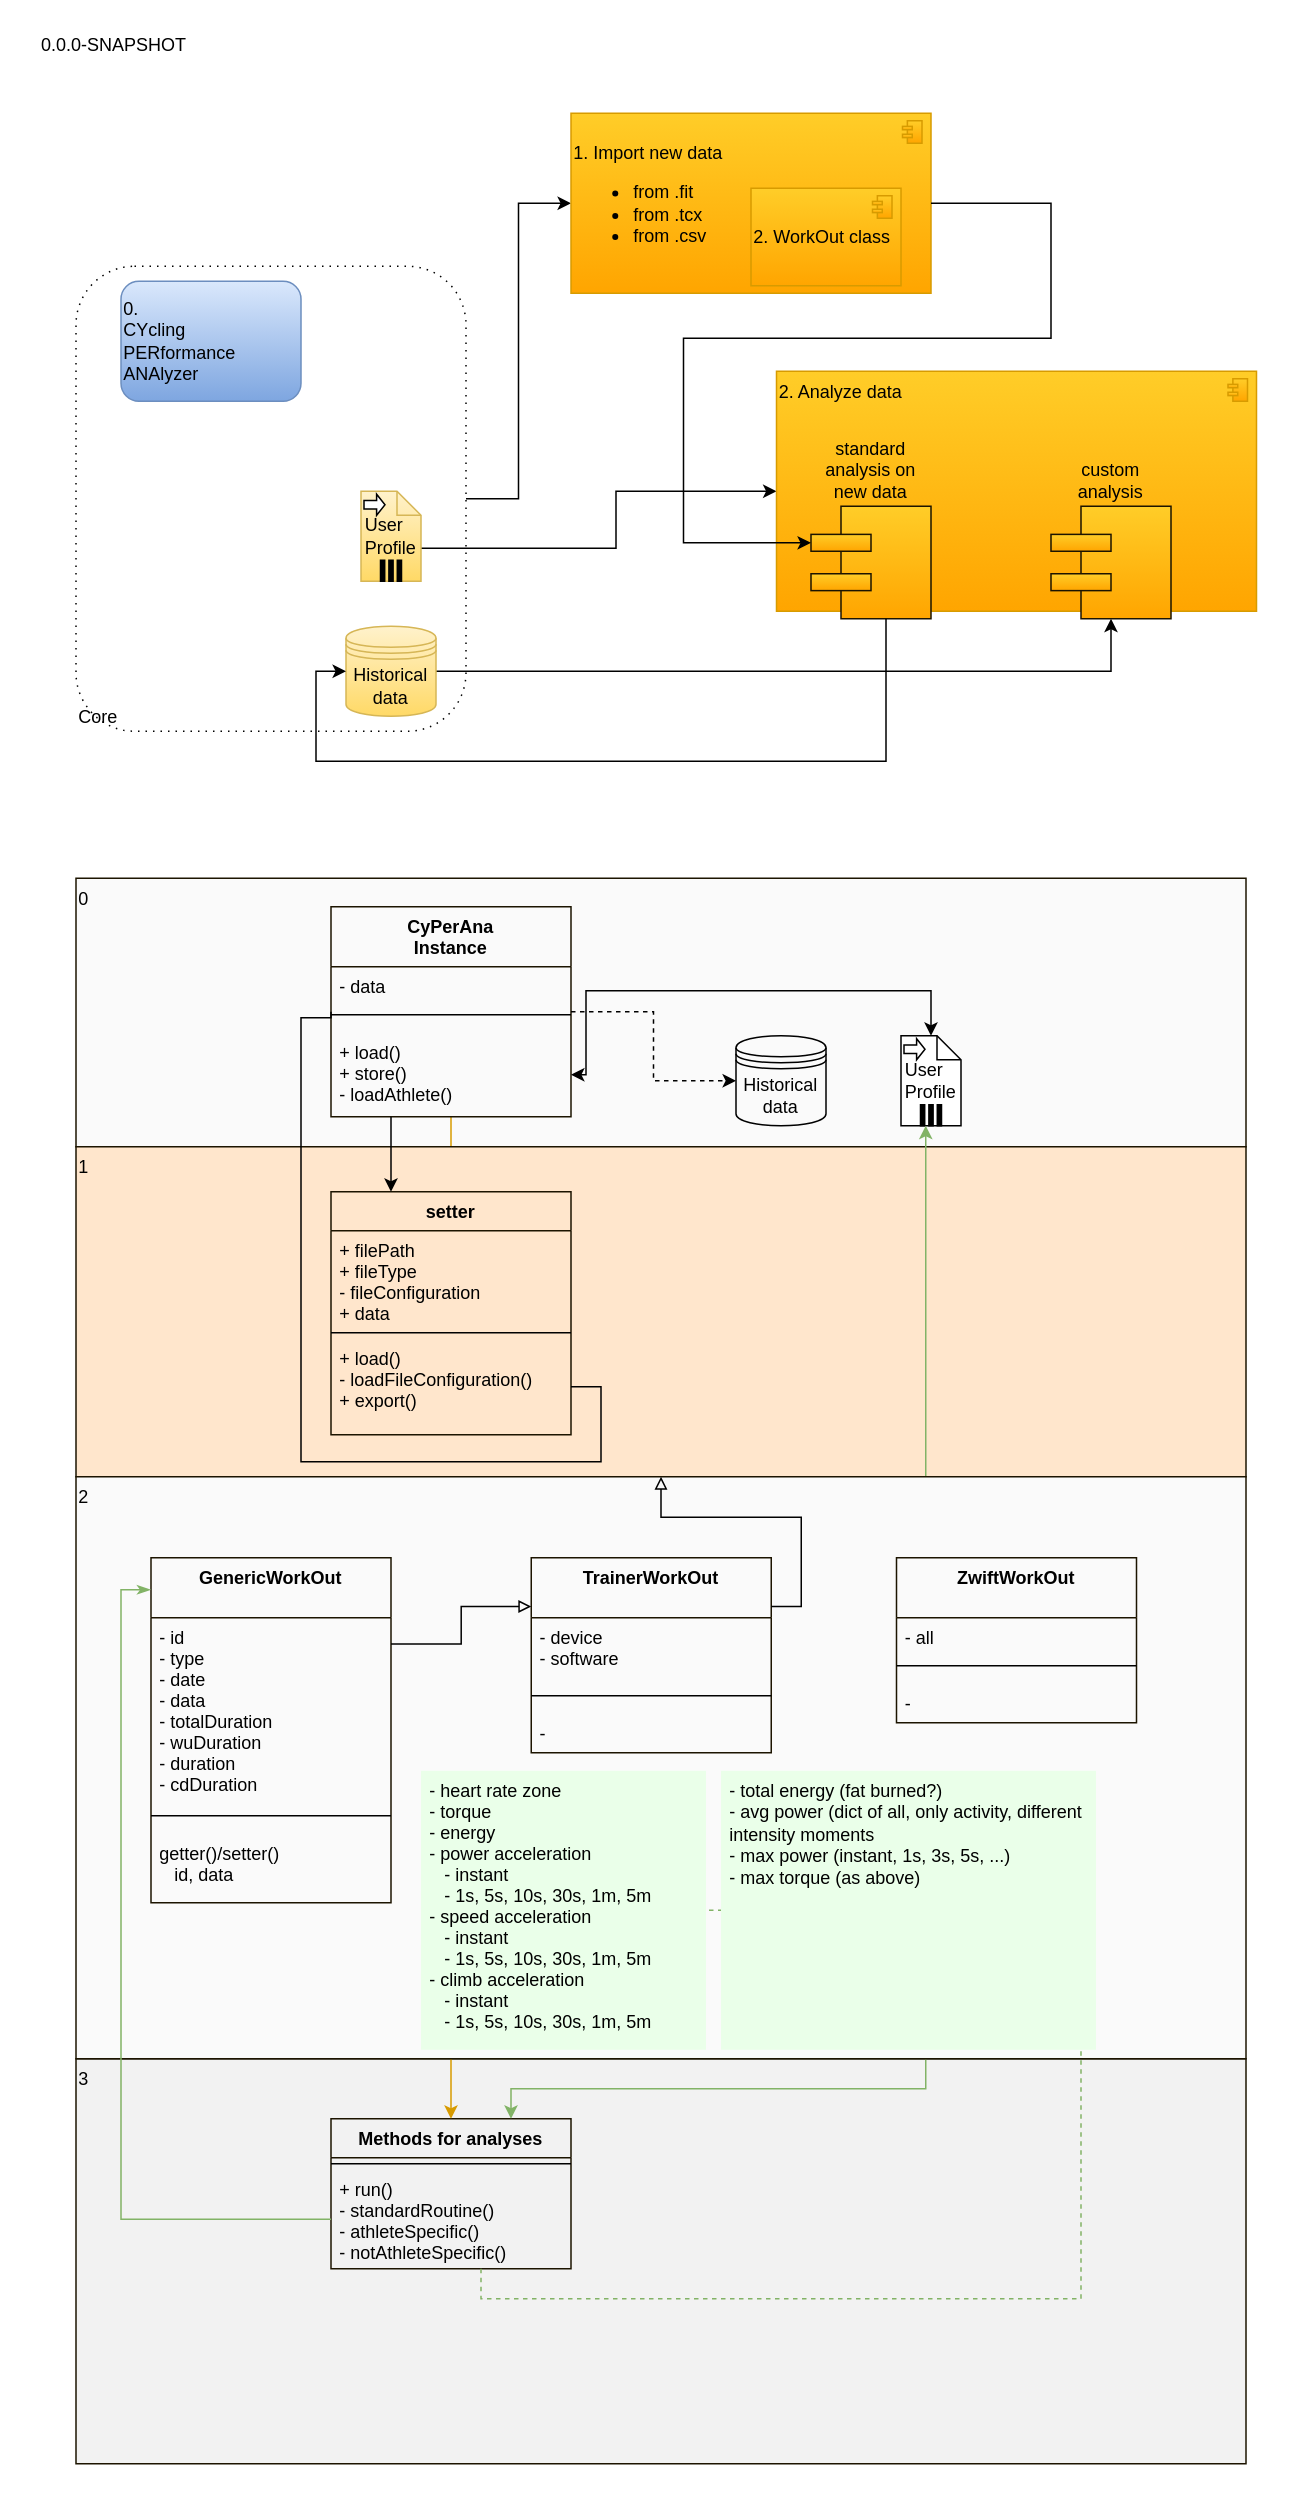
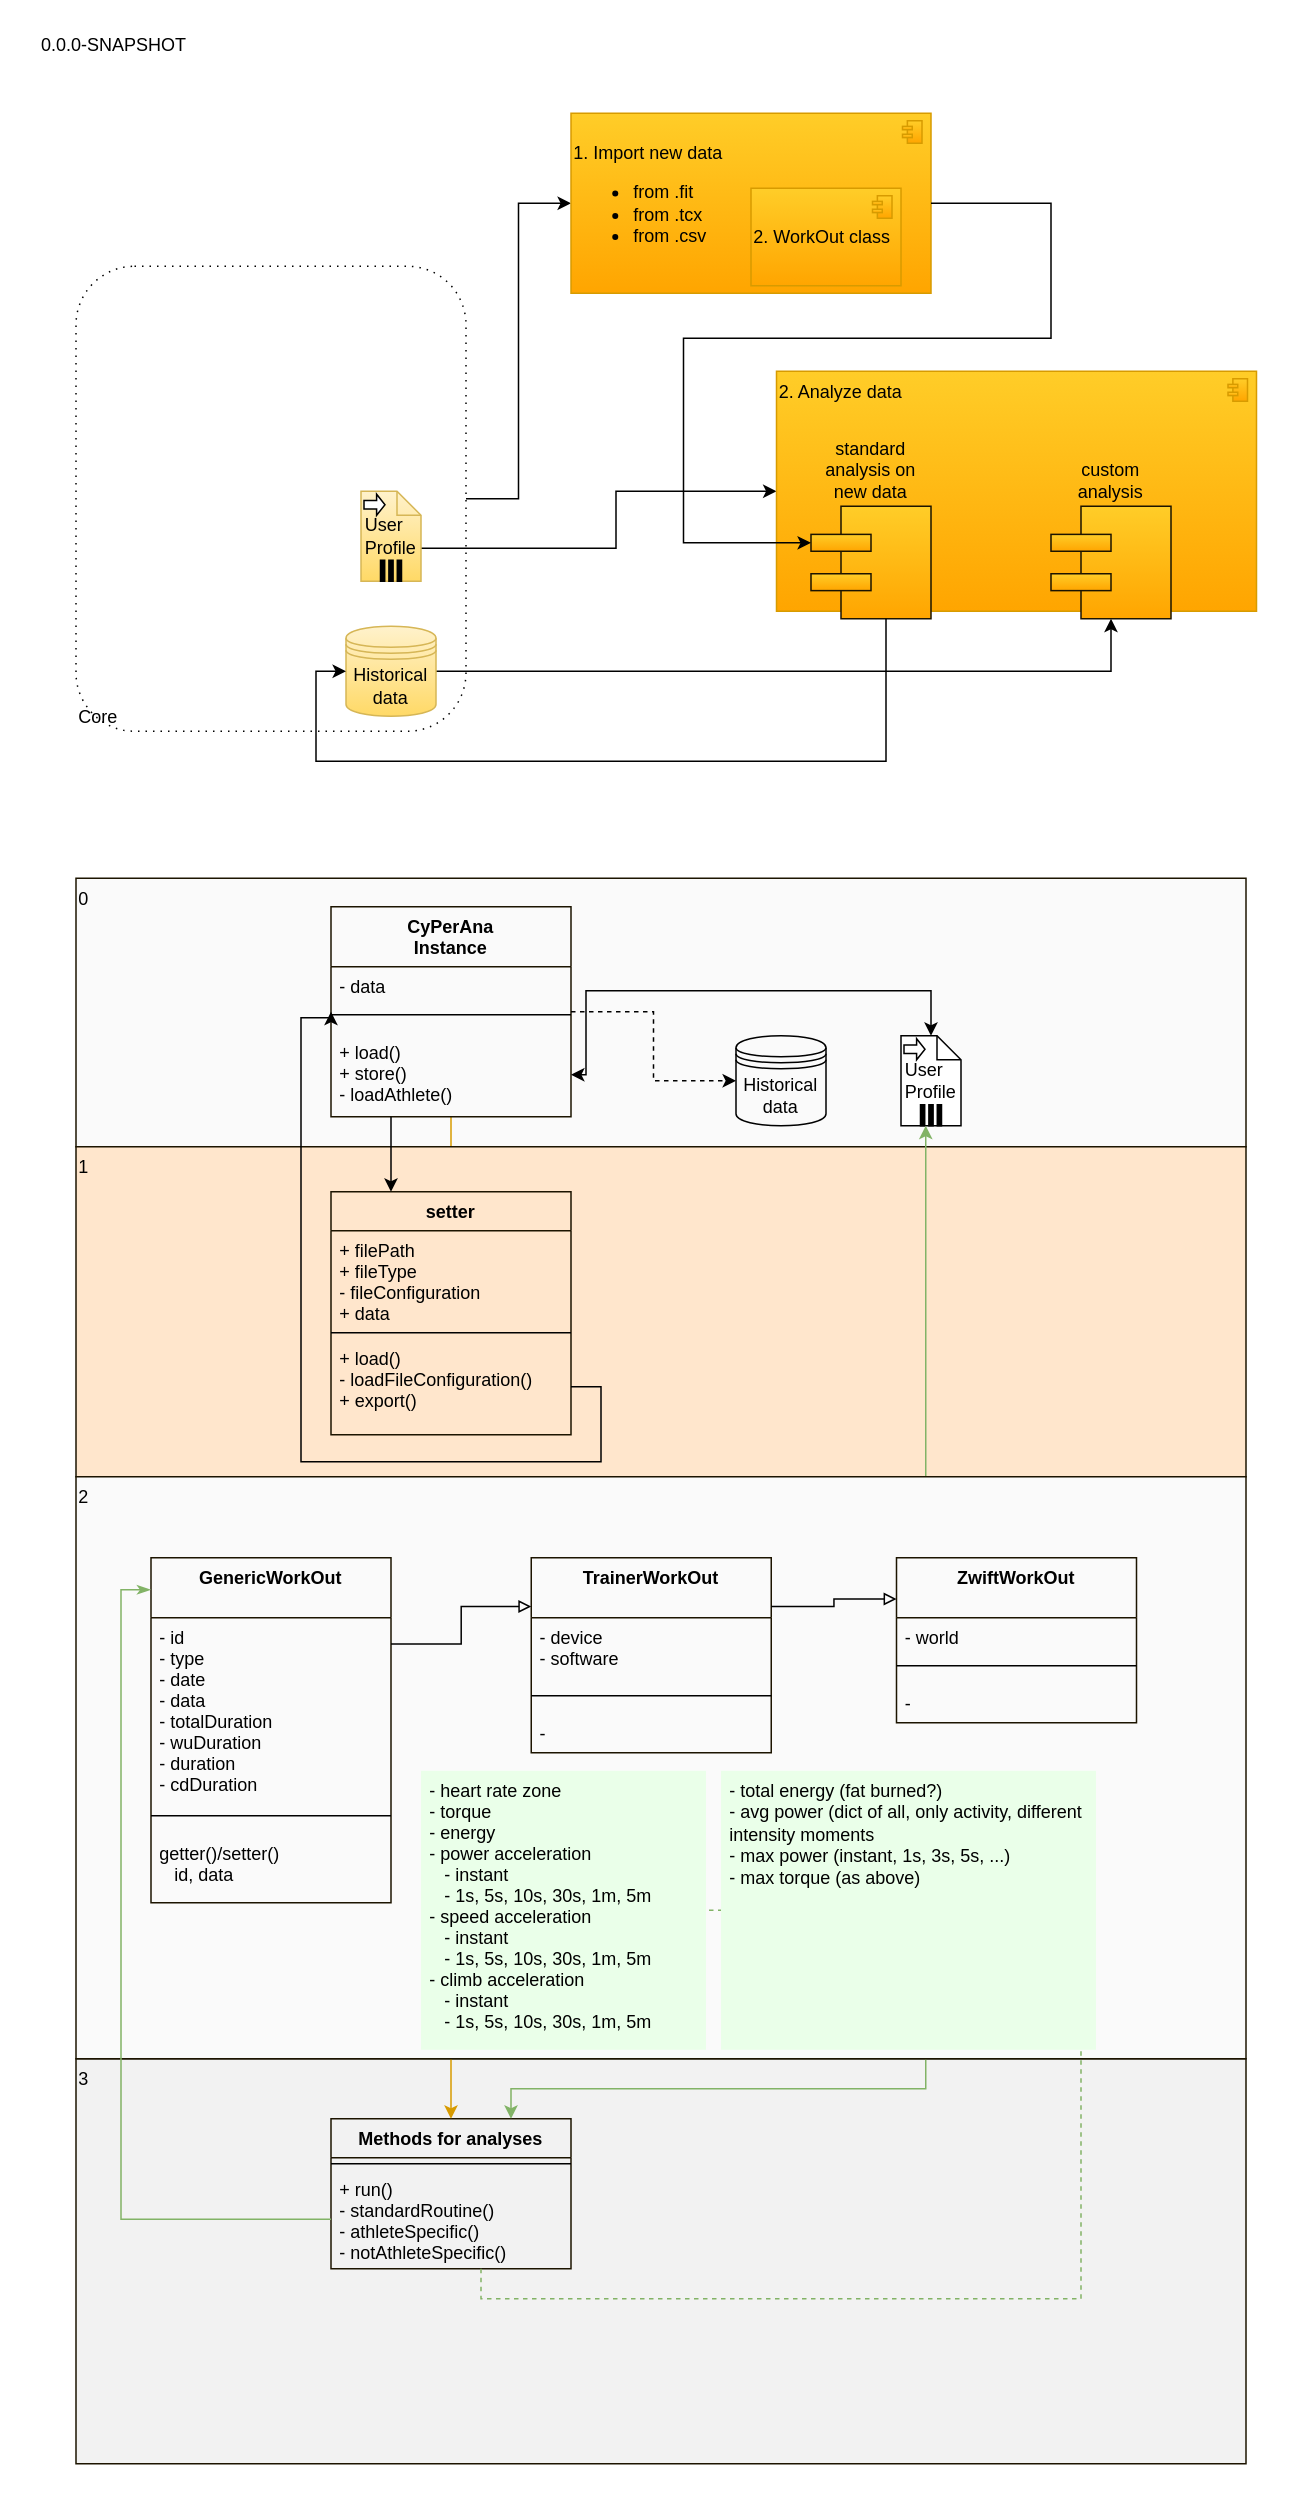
(211, 341) -> none
(328, 1018) -> (329, 1018)
(763, 1517) -> (838, 1599)
(923, 1638) -> (935, 1638)
